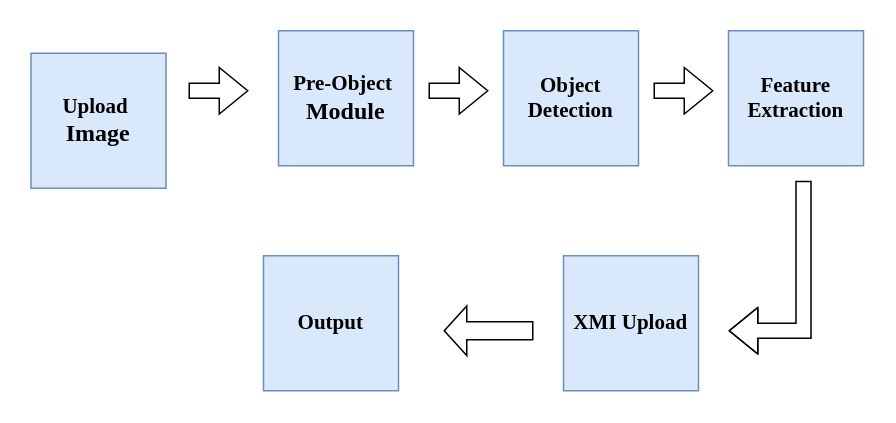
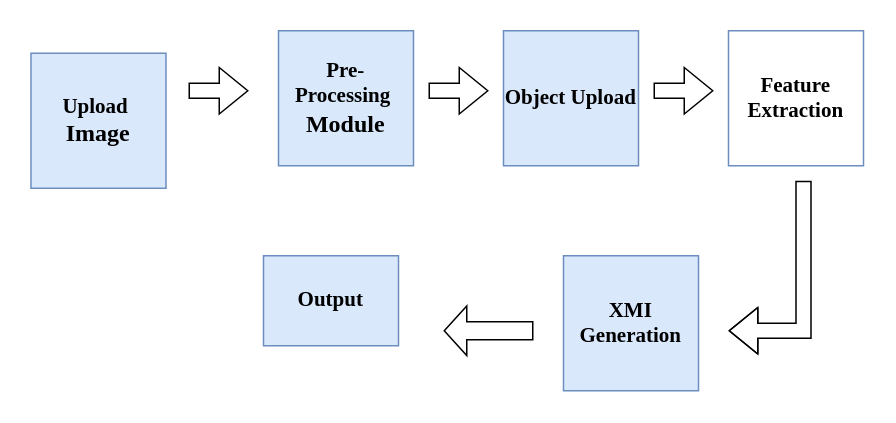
(346, 98) -> (346, 98)
(571, 98) -> (571, 98)
(796, 98) -> (796, 98)
(331, 323) -> (331, 301)
(631, 323) -> (631, 323)
